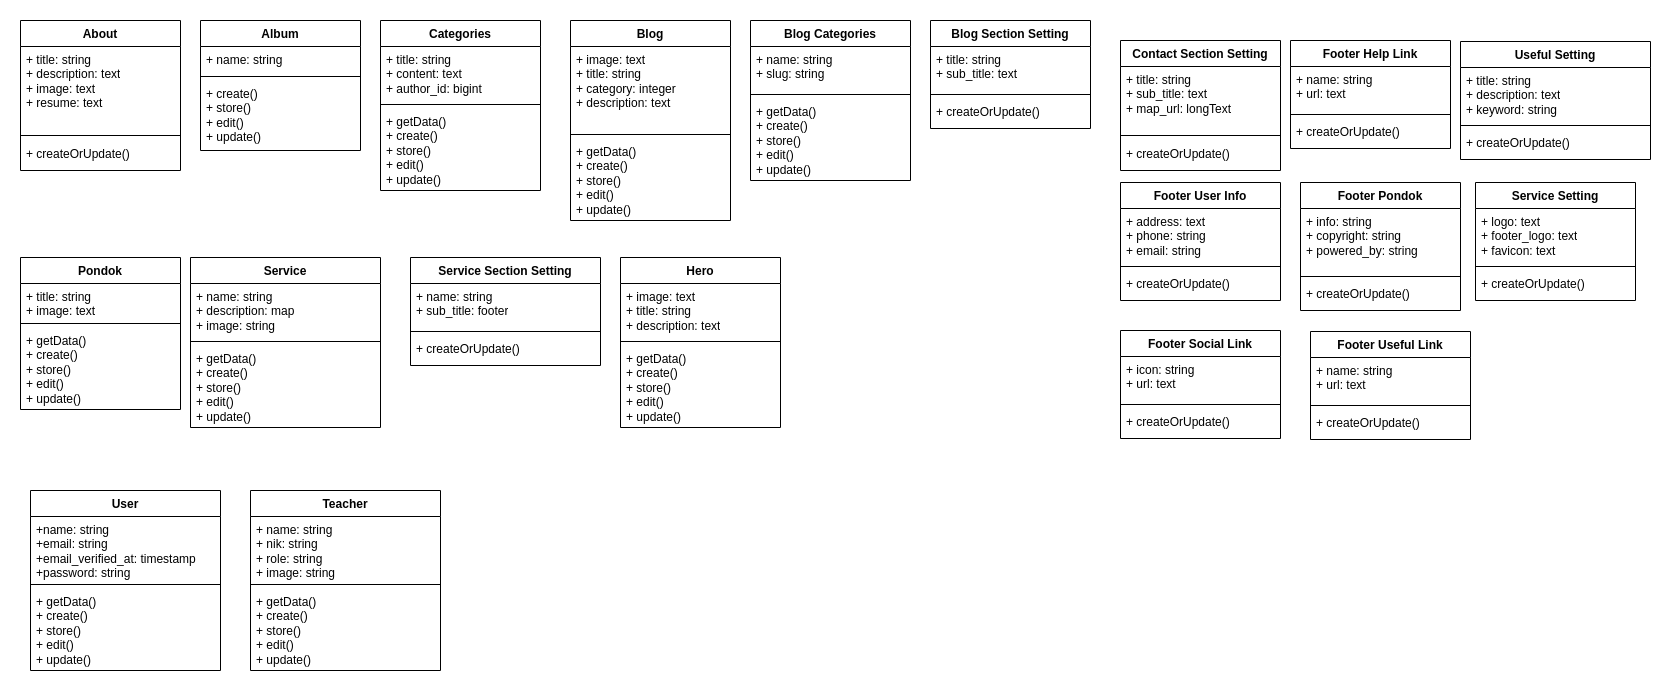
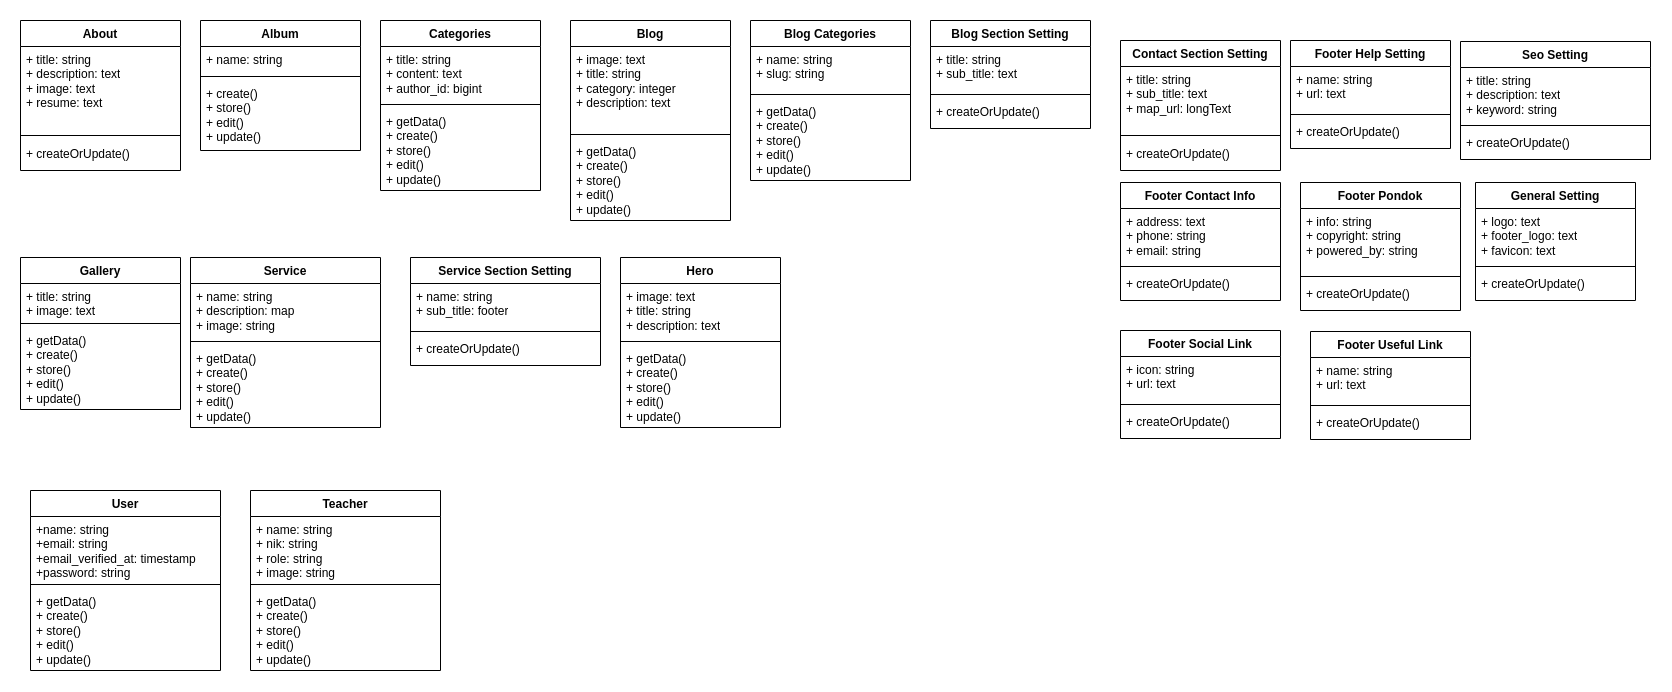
(1371, 55) -> (1371, 55)
(1556, 56) -> (1556, 56)
(1201, 197) -> (1201, 197)
(1556, 197) -> (1556, 197)
(101, 272) -> (101, 272)
